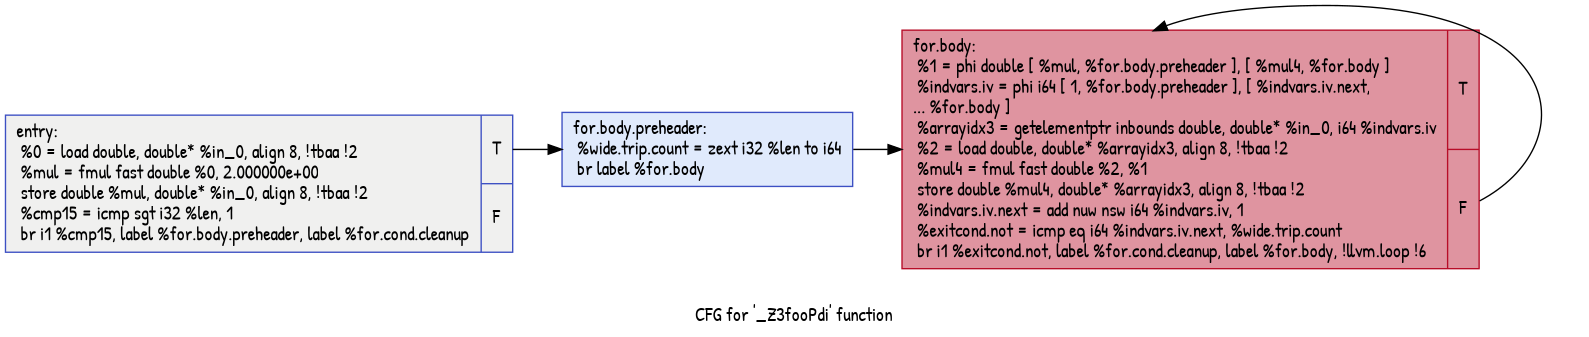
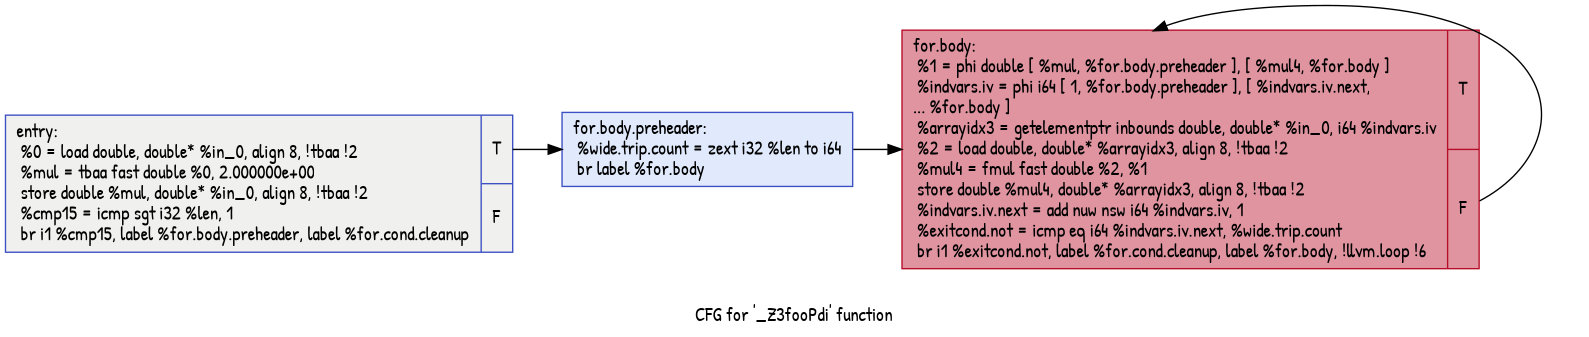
(168, 173) -> (166, 173)
